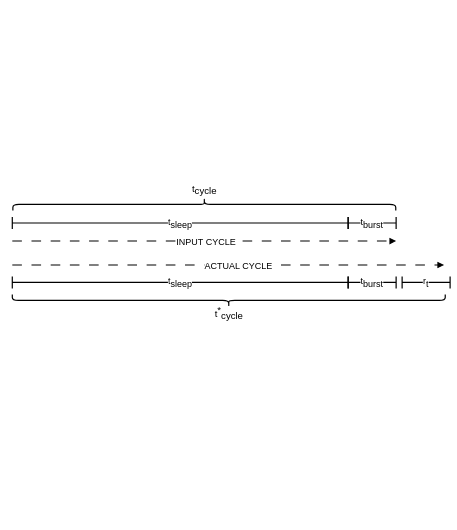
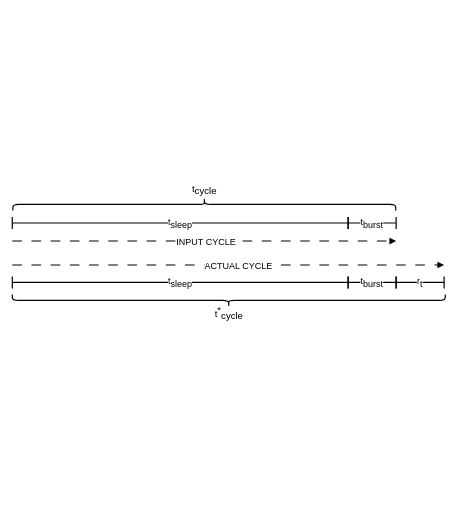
(426, 282) -> (420, 282)
